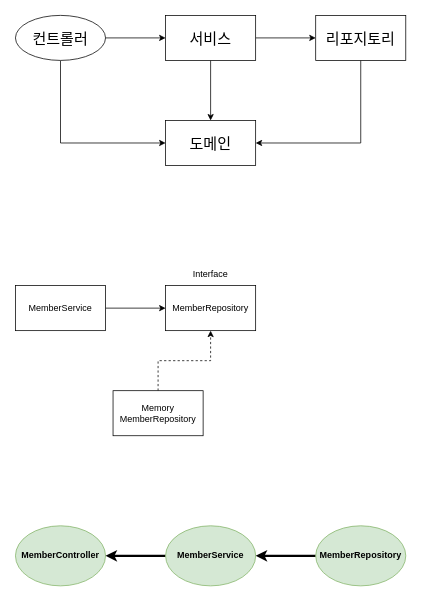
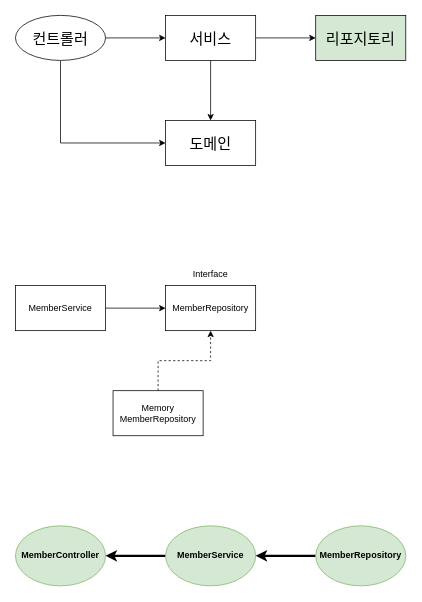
(360, 38) -> (360, 38)
(360, 103) -> none
